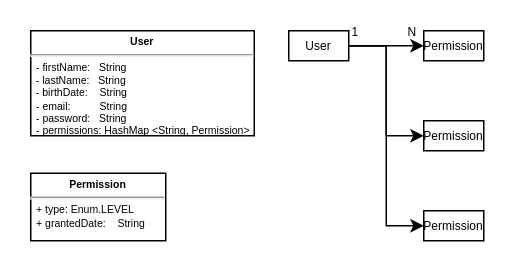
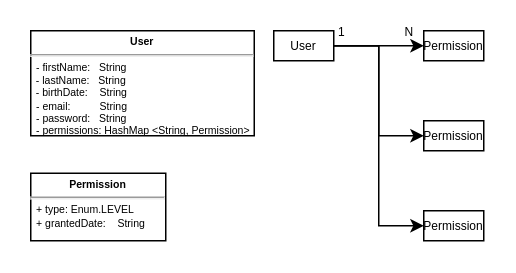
(319, 46) -> (304, 46)
